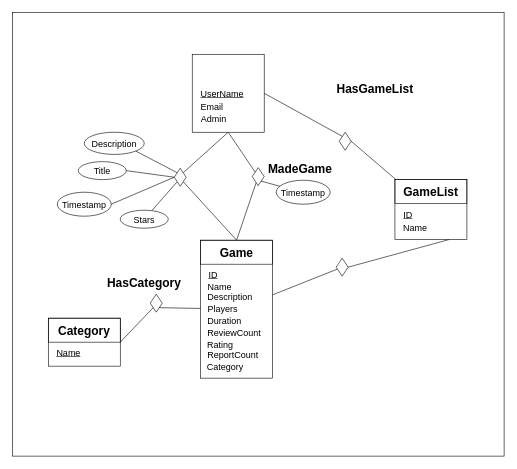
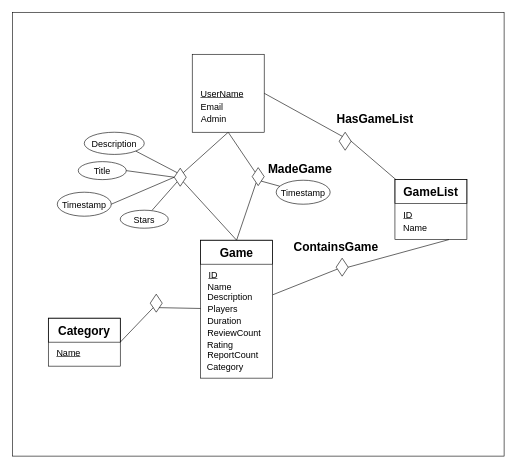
(375, 89) -> (375, 119)
none -> (336, 246)
(144, 282) -> none
